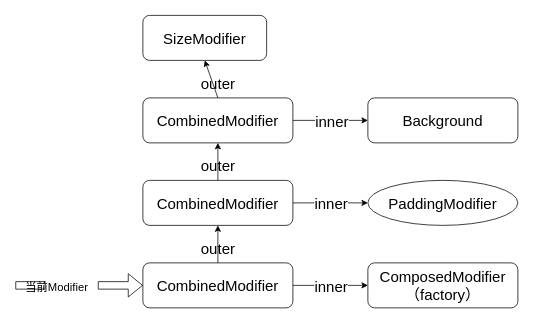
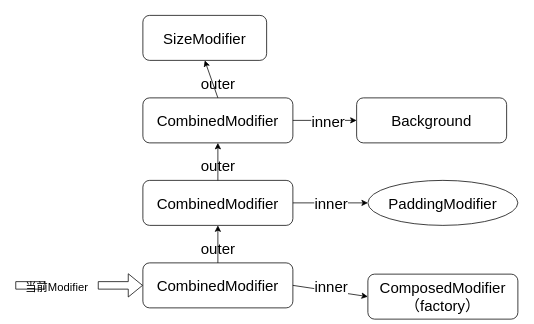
(443, 120) -> (432, 120)
(443, 285) -> (443, 297)
